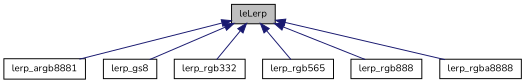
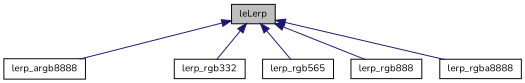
(45, 69) -> (45, 69)
(130, 69) -> none
